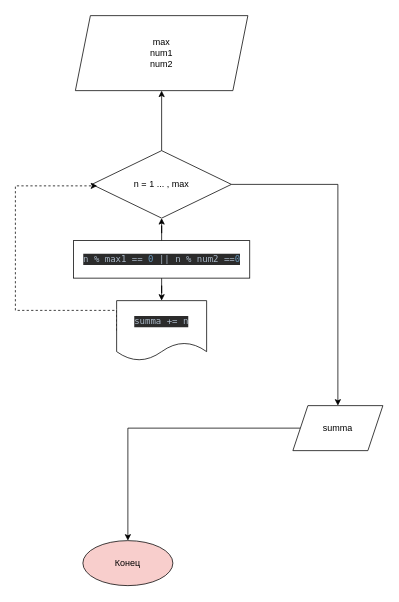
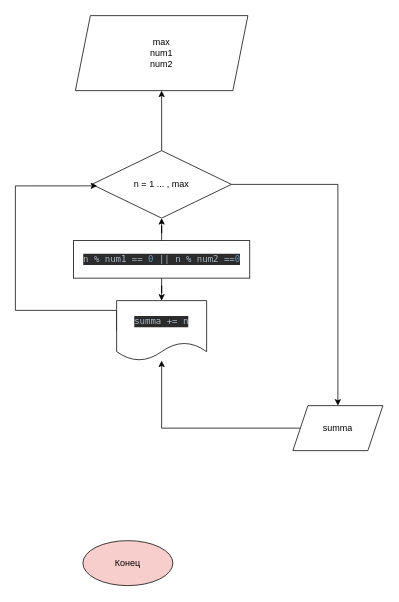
(162, 259) -> (162, 259)
(15, 261) -> (15, 261)
(161, 428) -> (162, 398)
